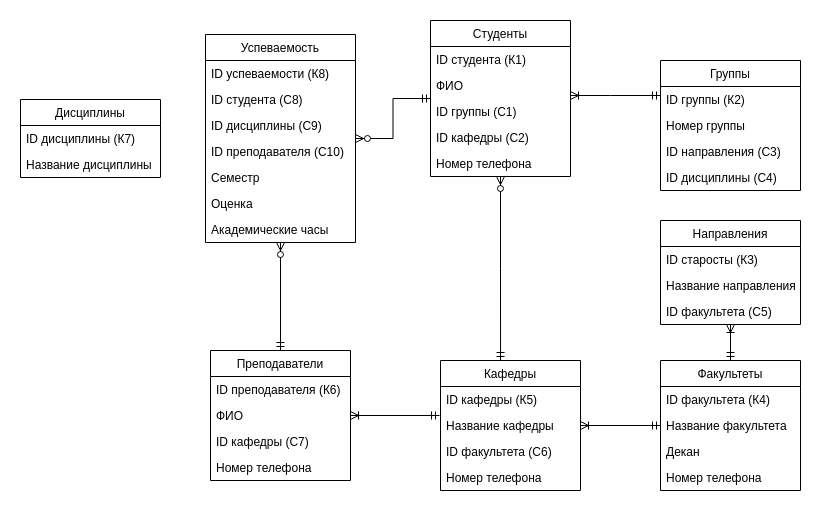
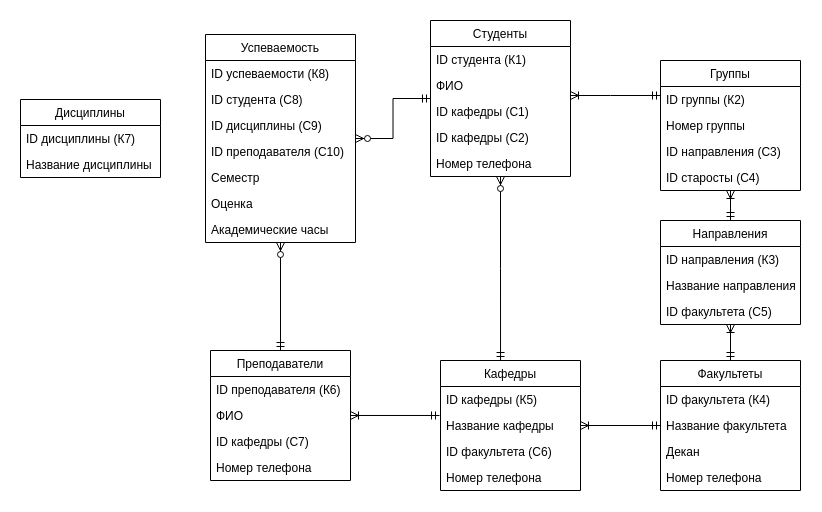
(480, 112) -> (483, 112)
(723, 178) -> (717, 178)
none -> (731, 207)
(717, 260) -> (727, 260)
